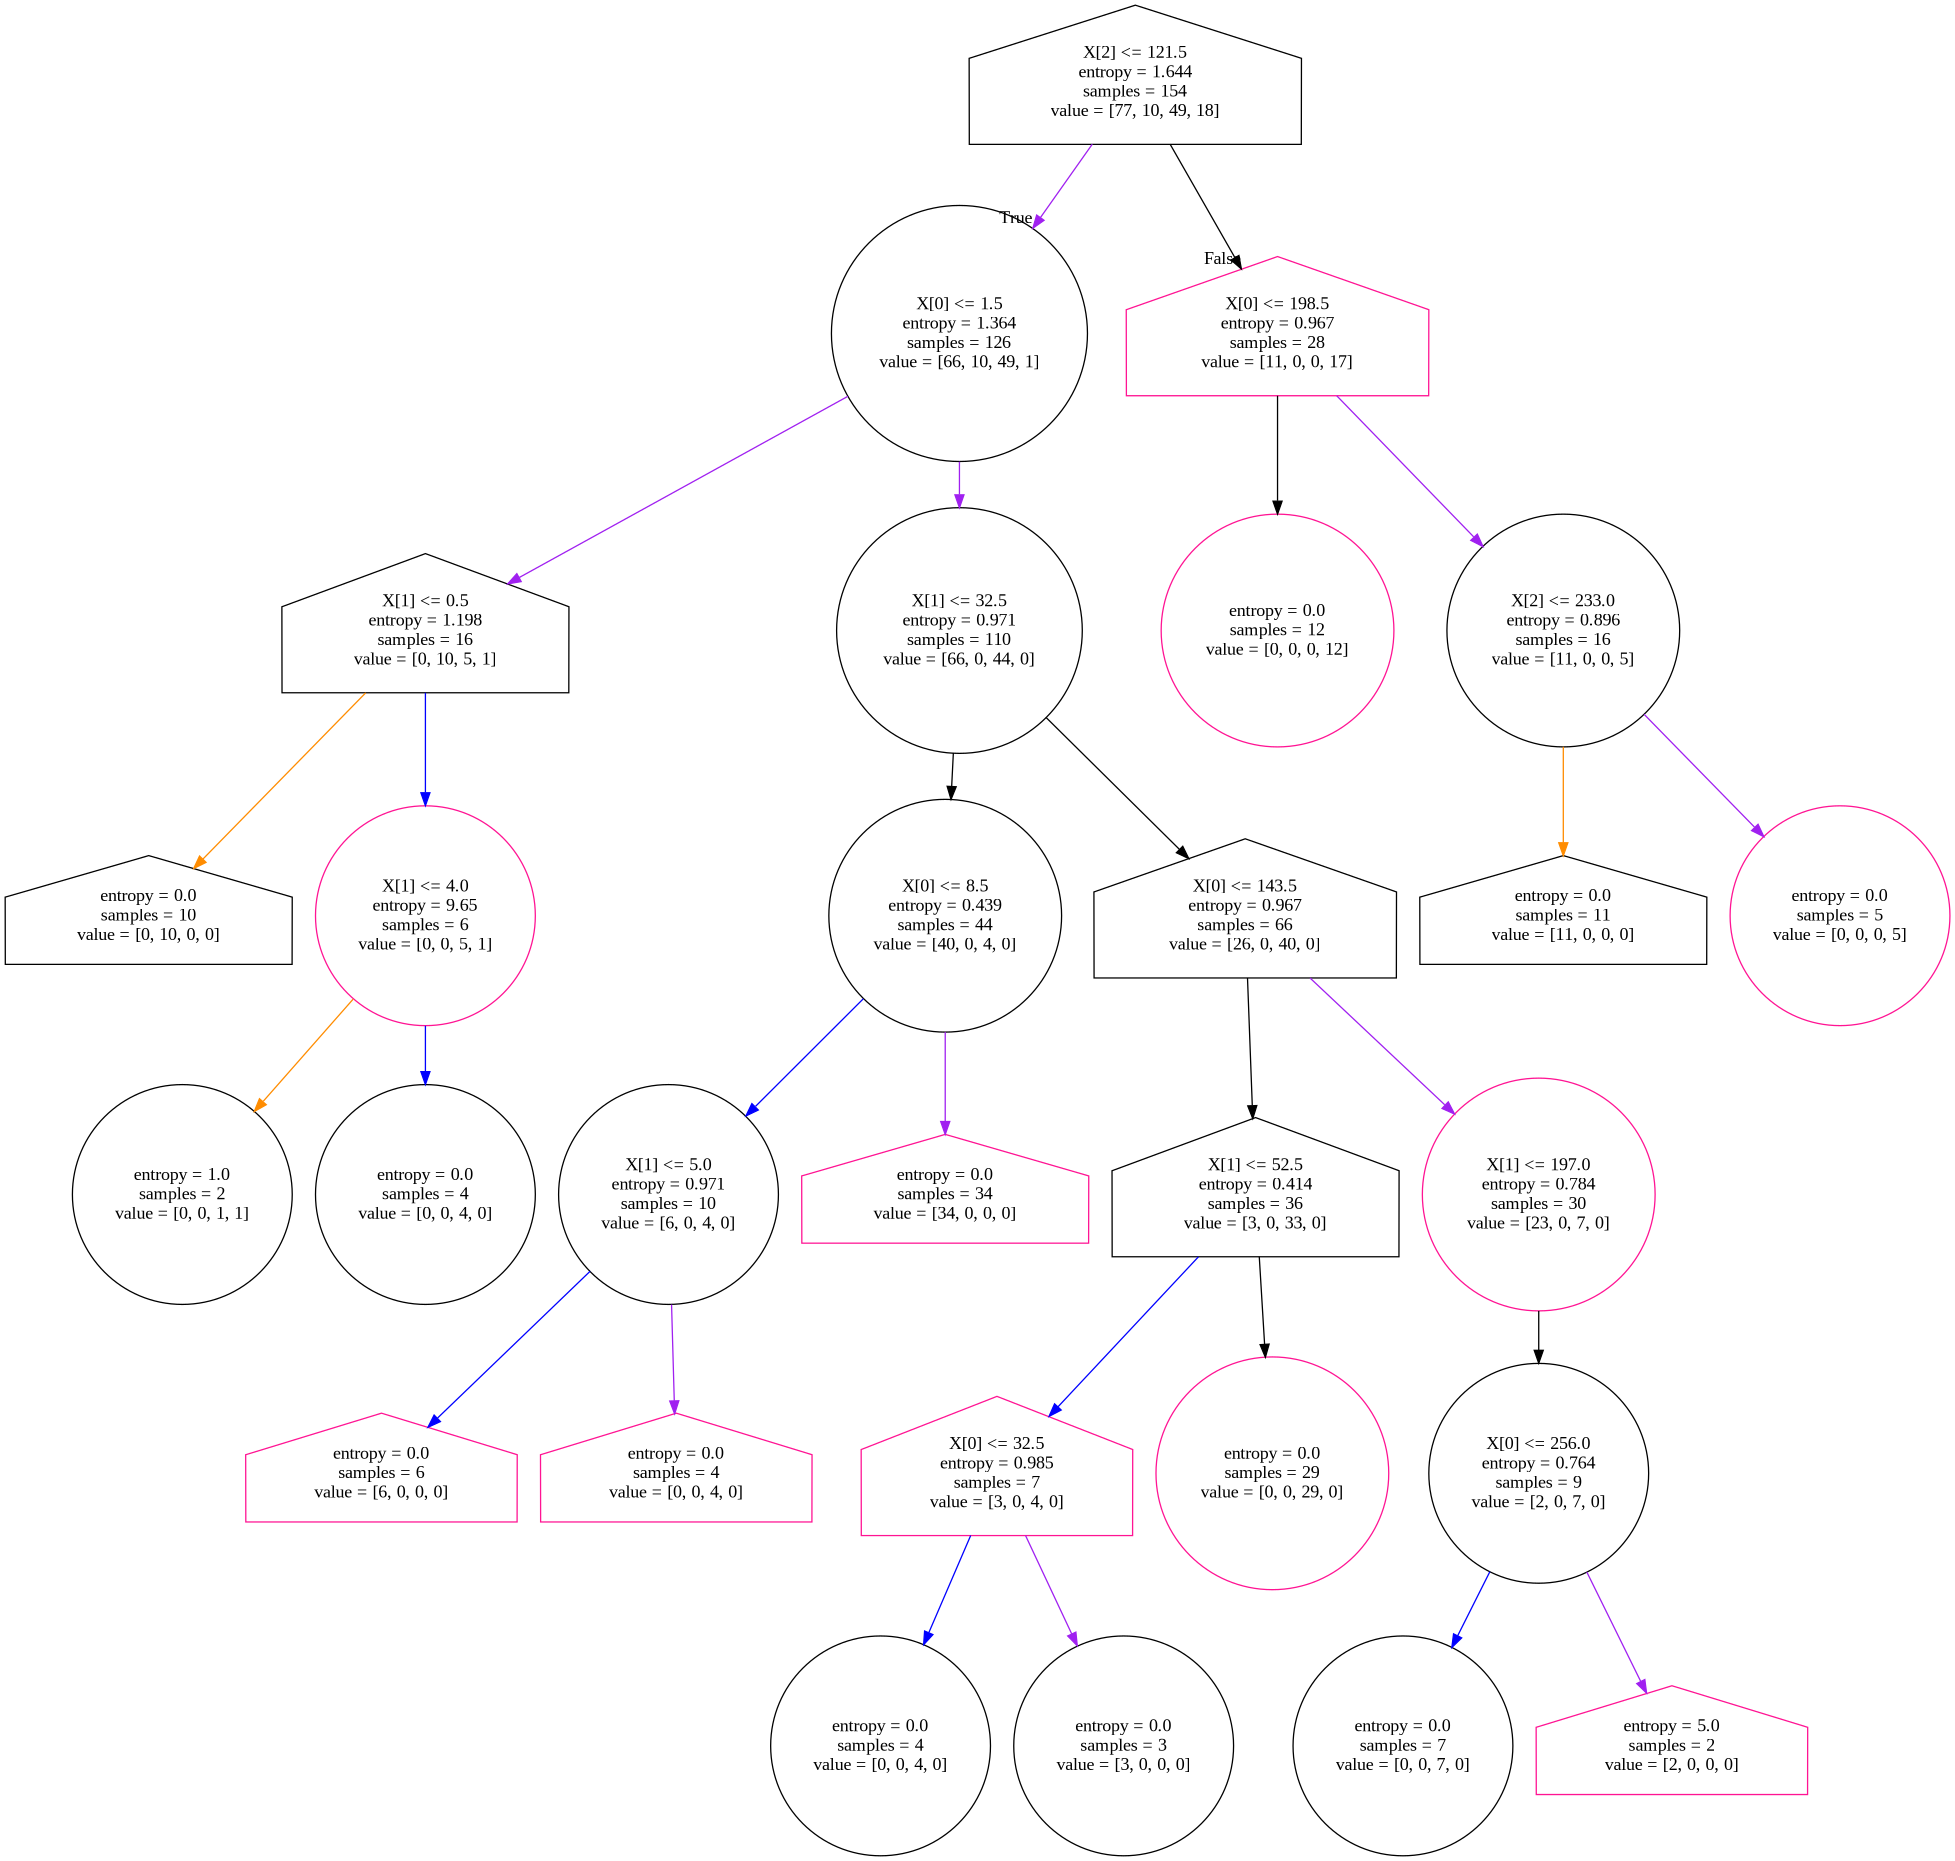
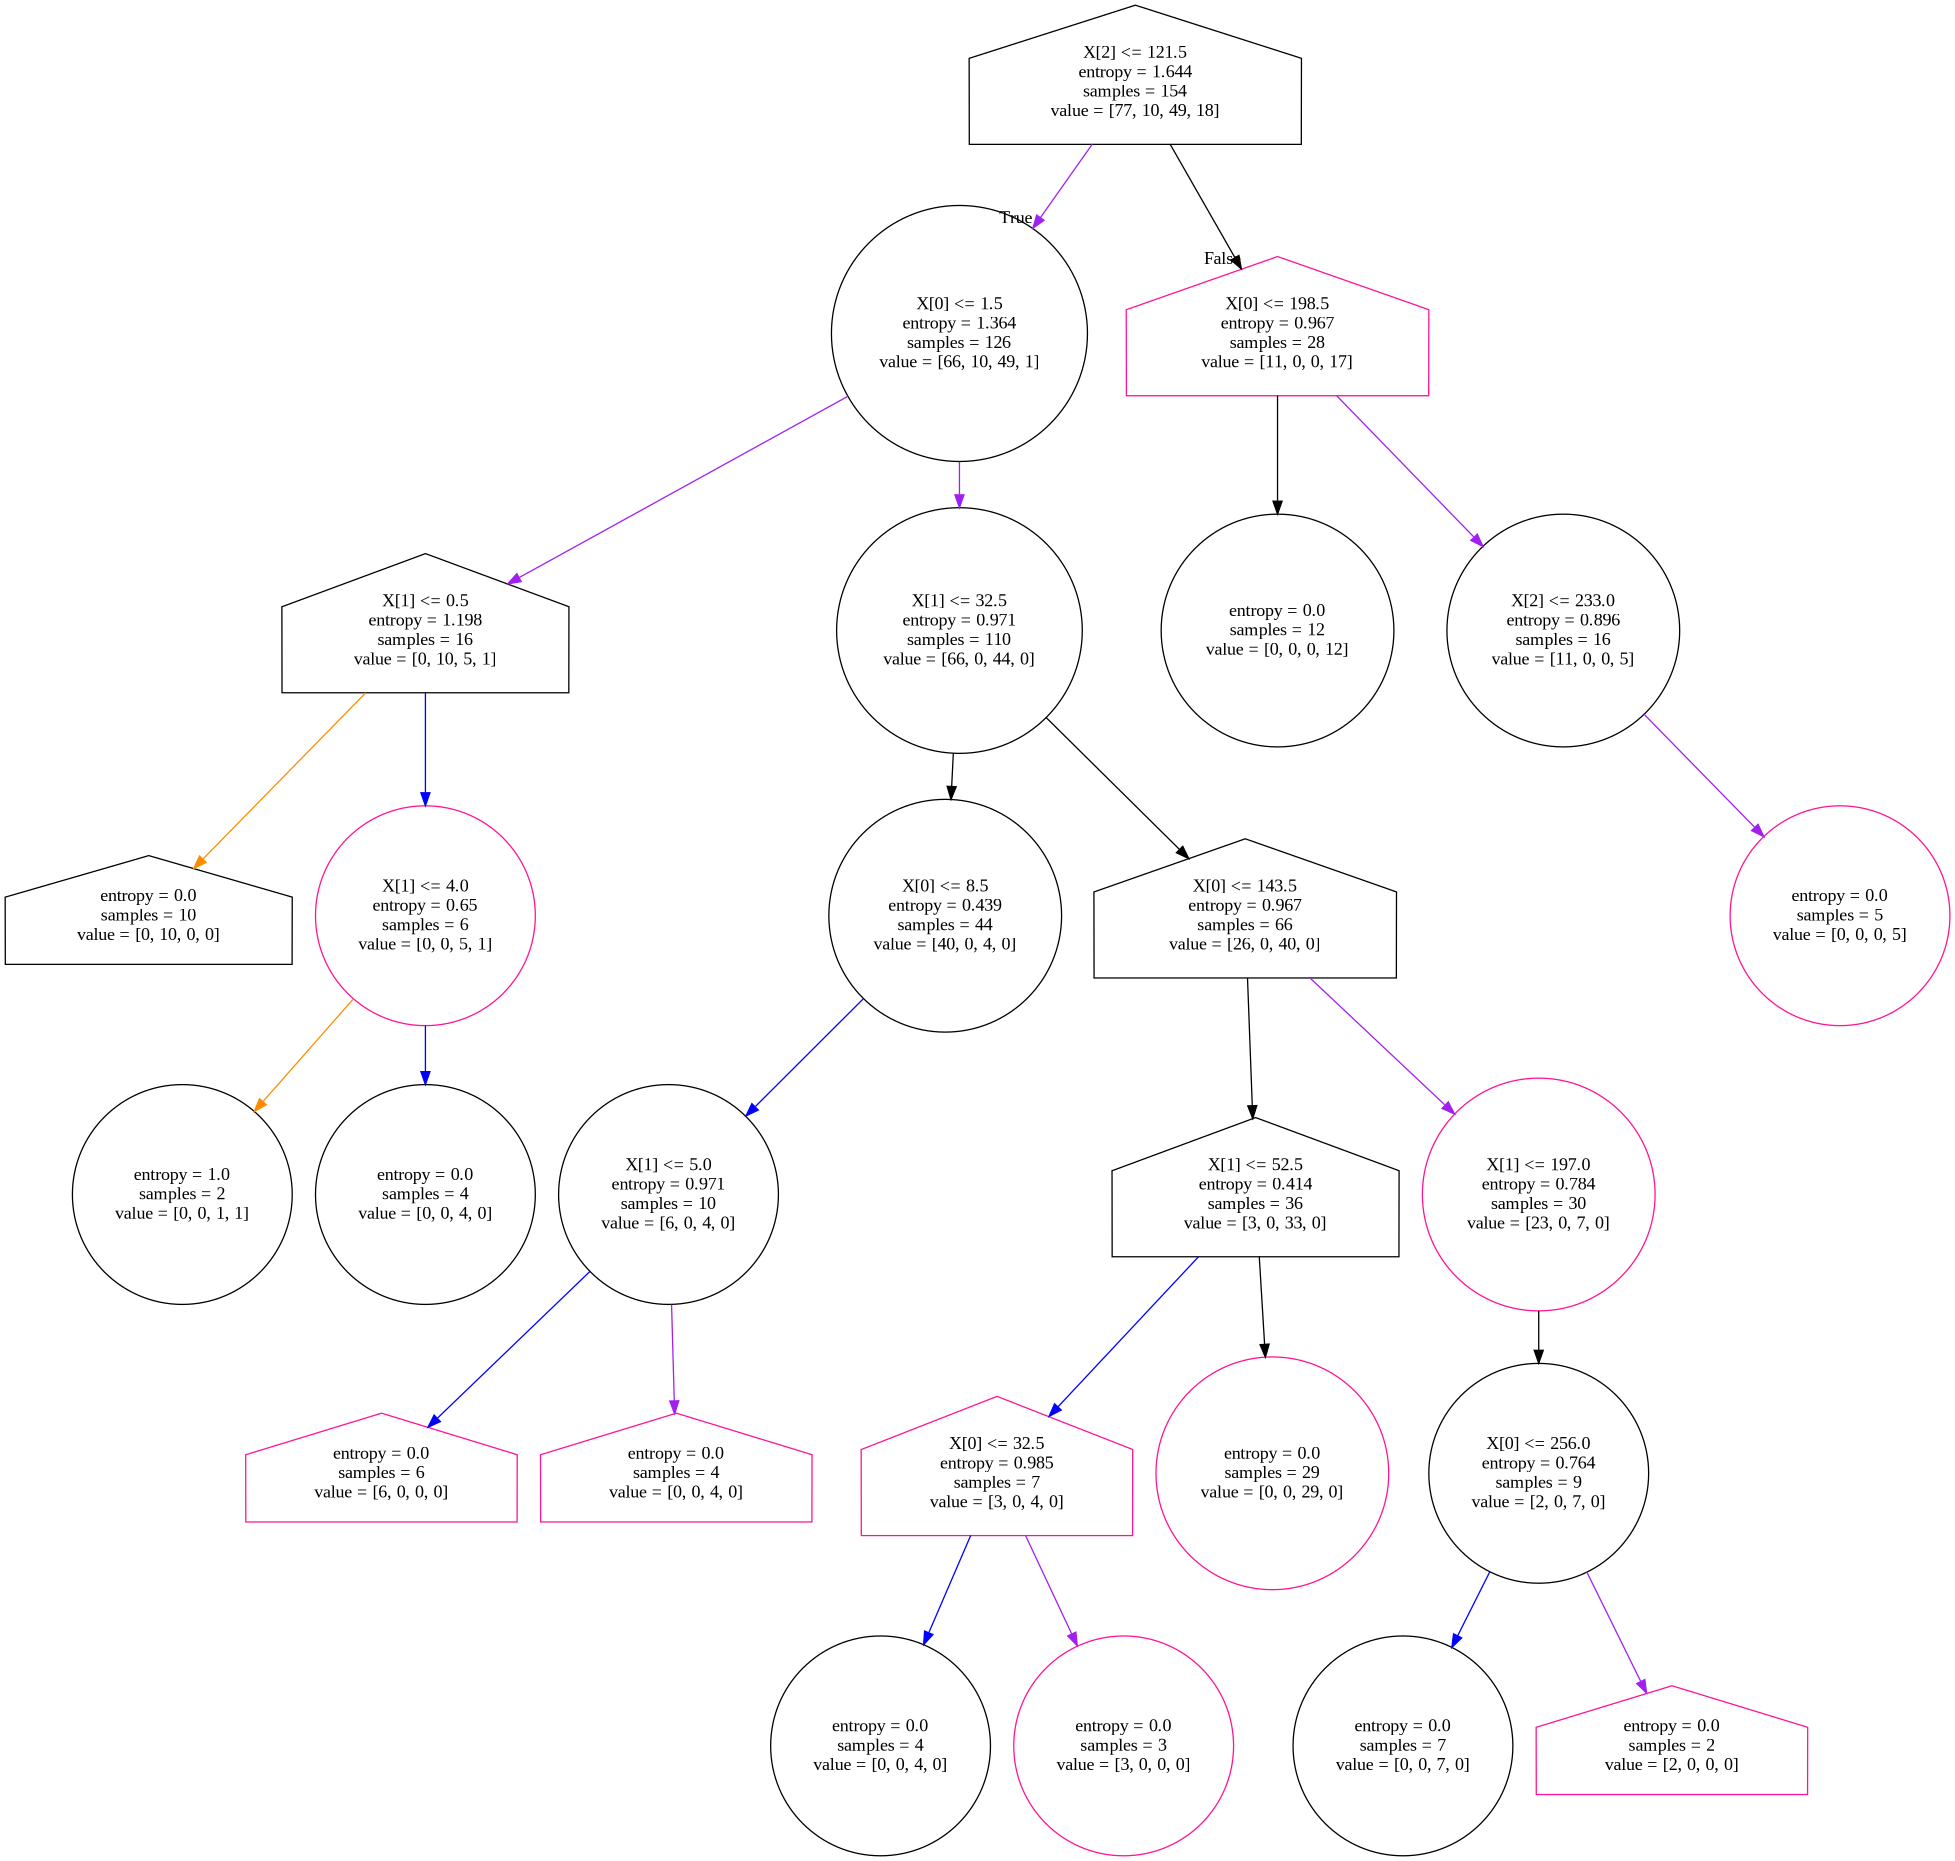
(1278, 631) -> (1278, 631)
(425, 916) -> (425, 916)
(1563, 916) -> none
(945, 1195) -> none
(1124, 1746) -> (1124, 1746)
(1672, 1746) -> (1672, 1746)
